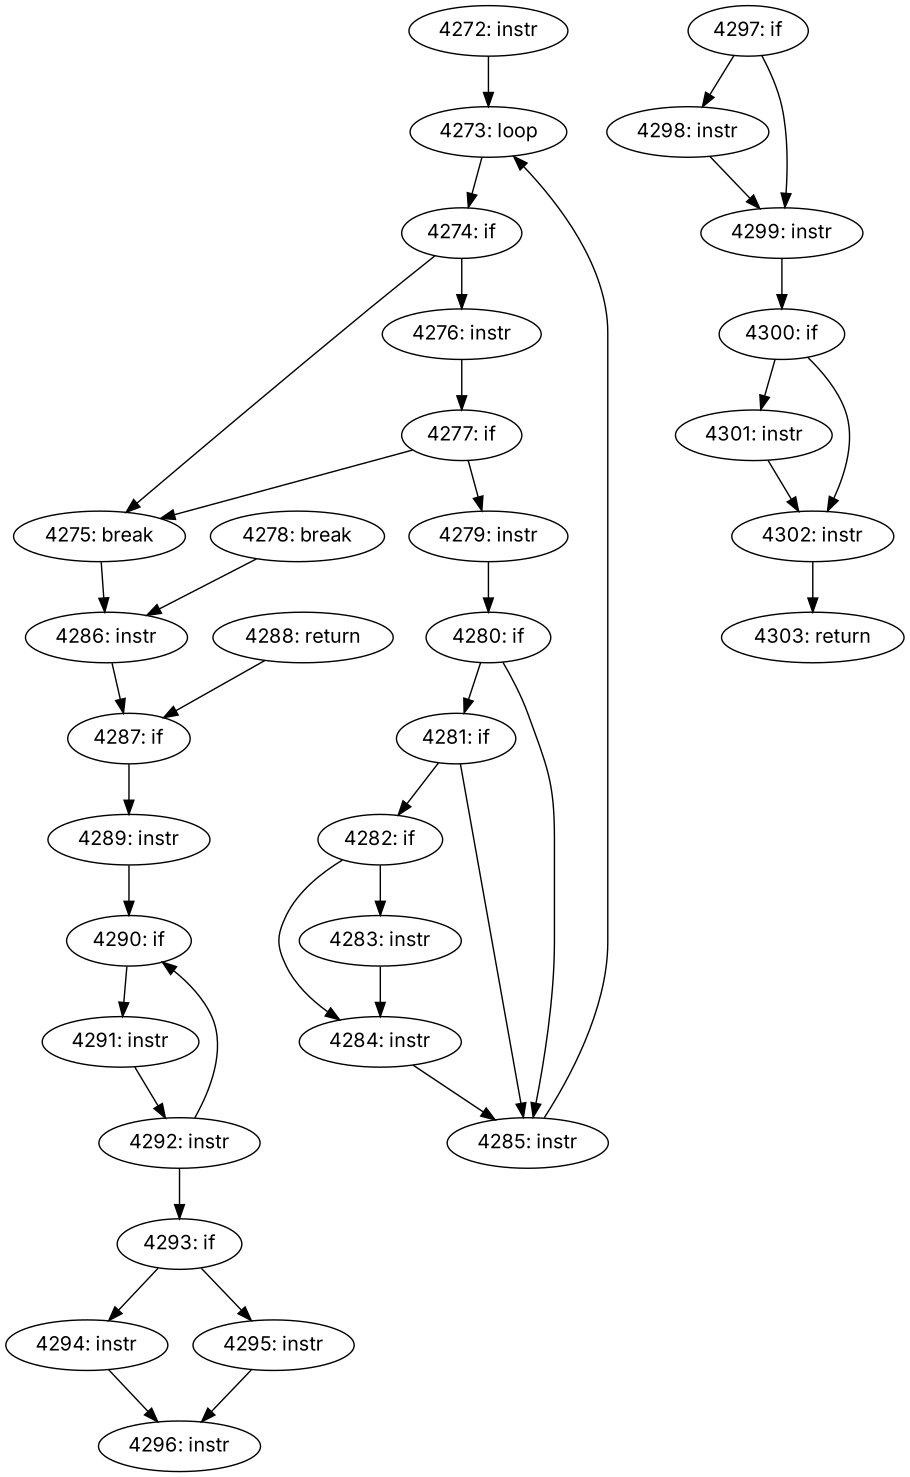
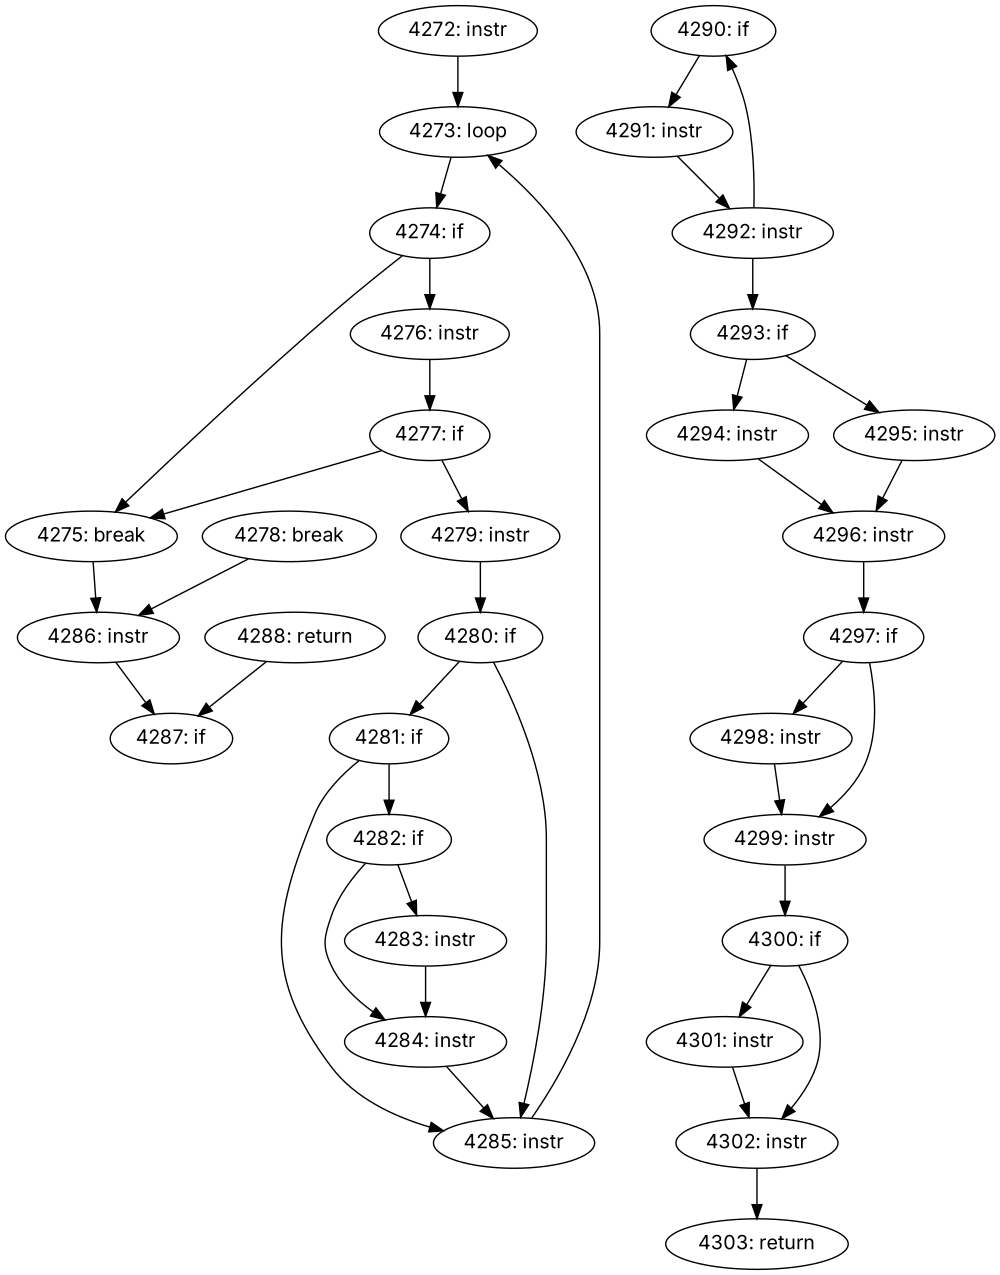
none -> (864, 580)
(129, 840) -> none
